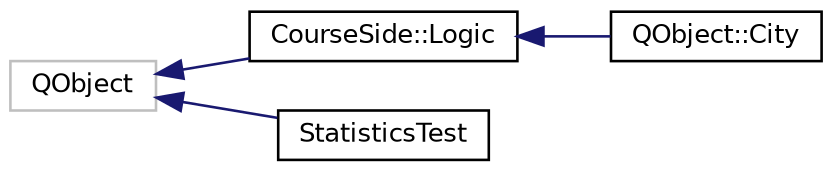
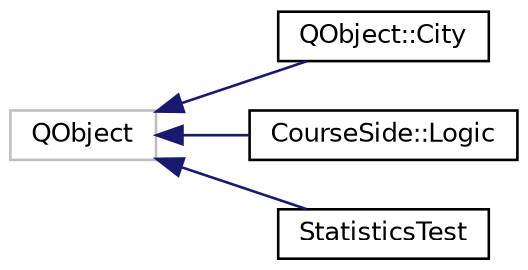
(577, 36) -> (244, 82)
